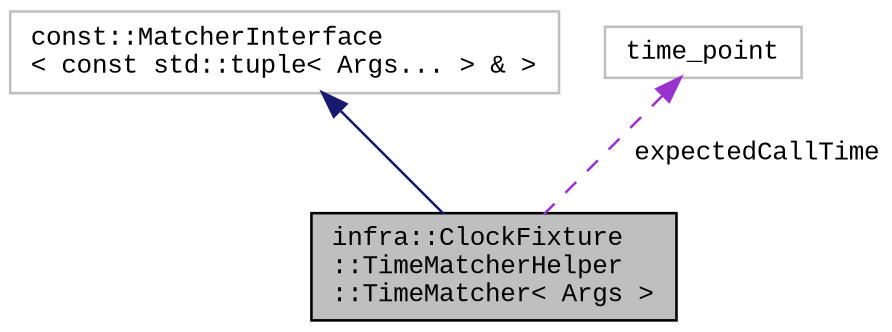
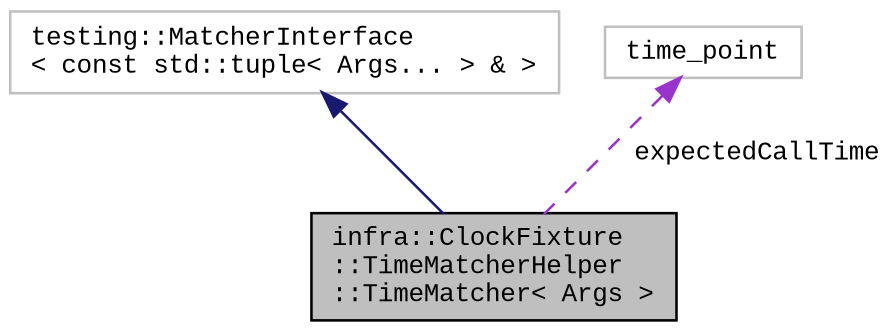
(285, 52) -> (285, 52)
